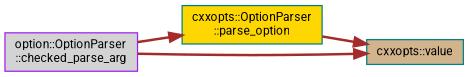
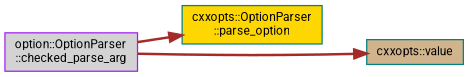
(338, 39) -> none
